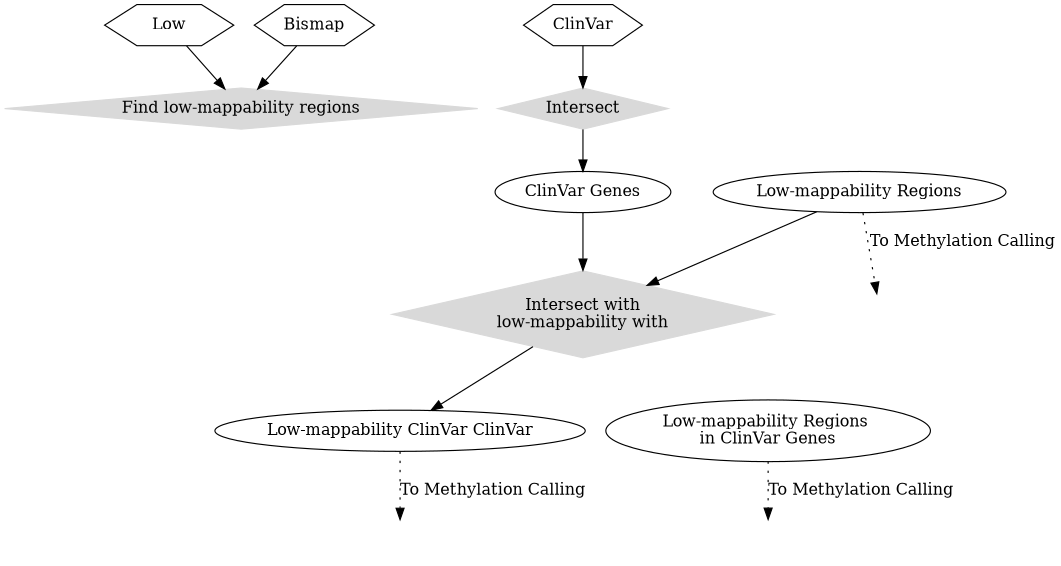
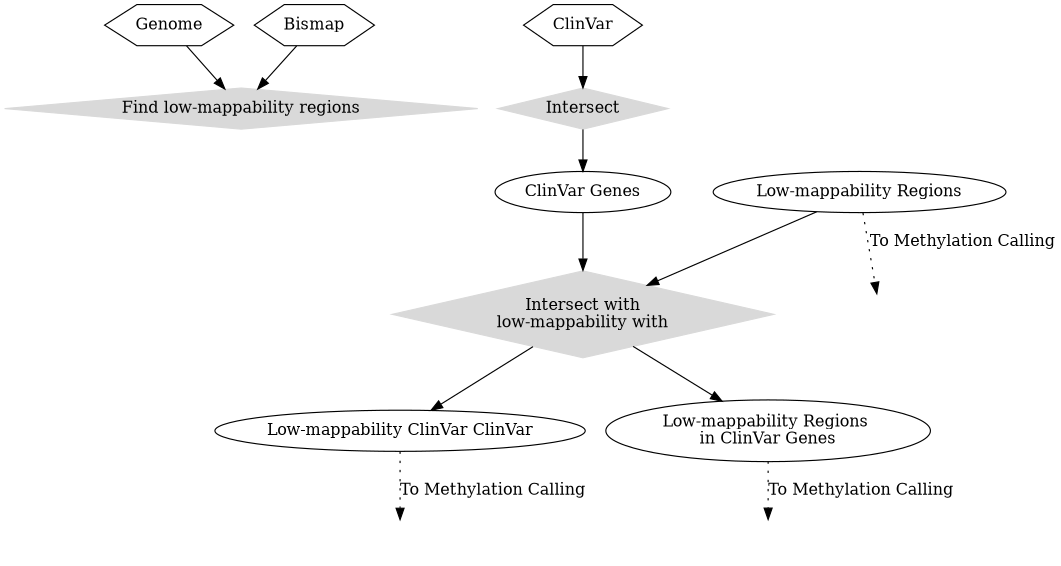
(169, 25) -> (169, 25)
none -> (673, 371)
